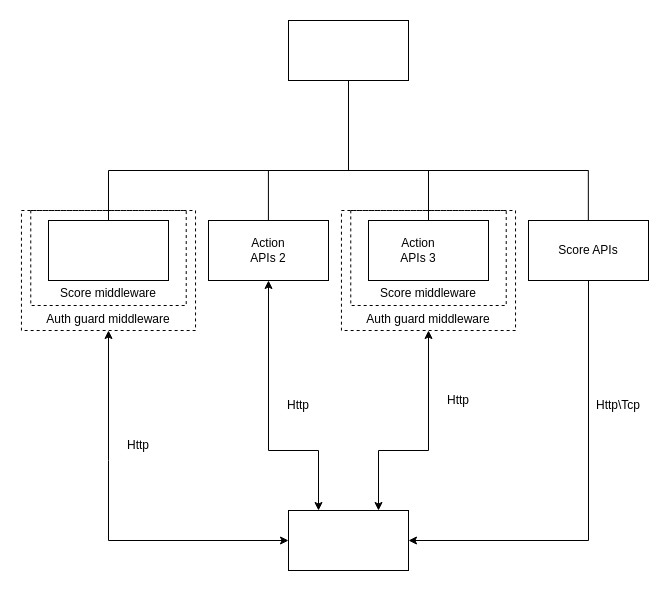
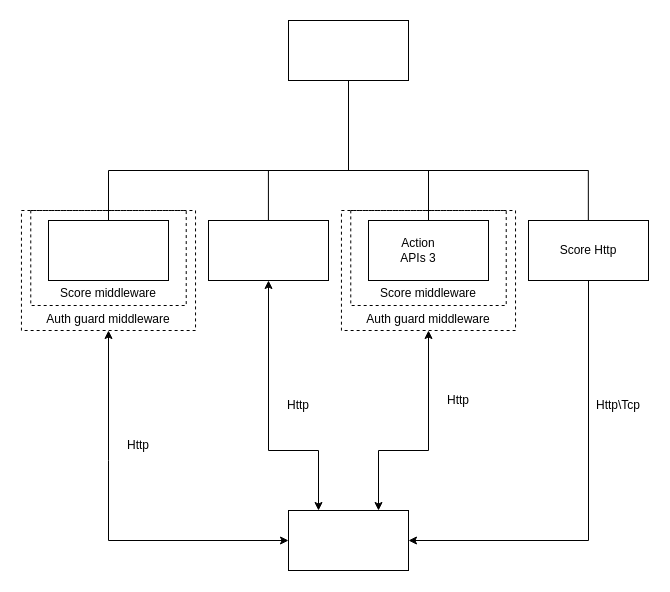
(269, 251) -> none
(589, 251) -> (589, 251)
